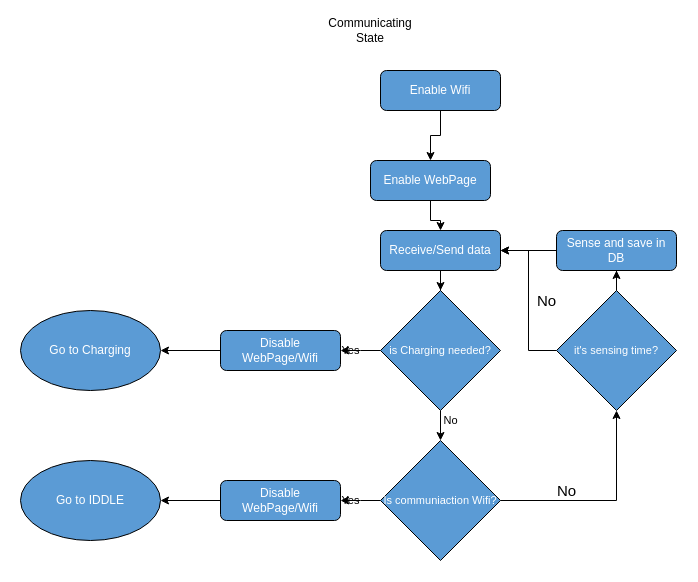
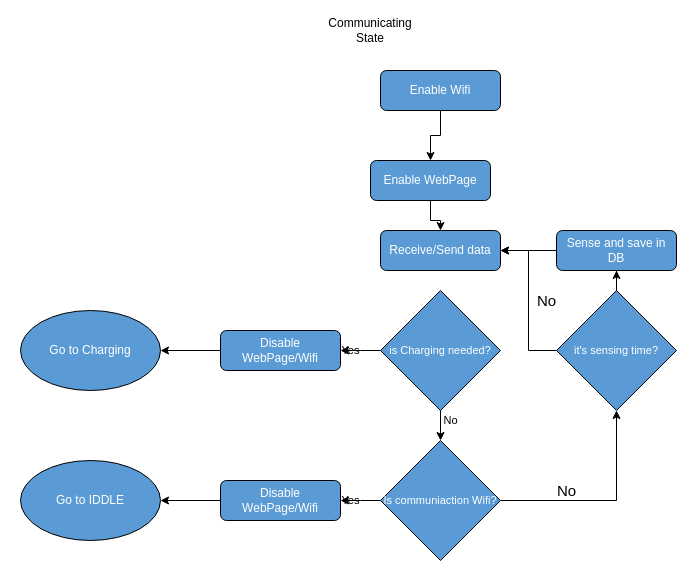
(441, 285) -> none
